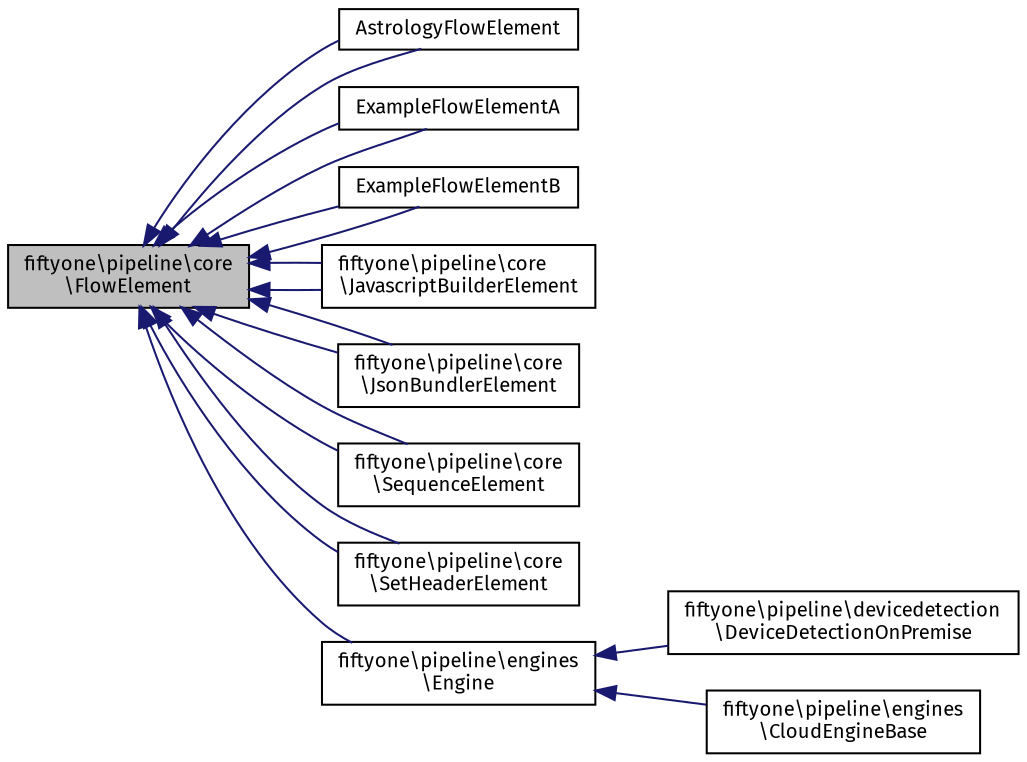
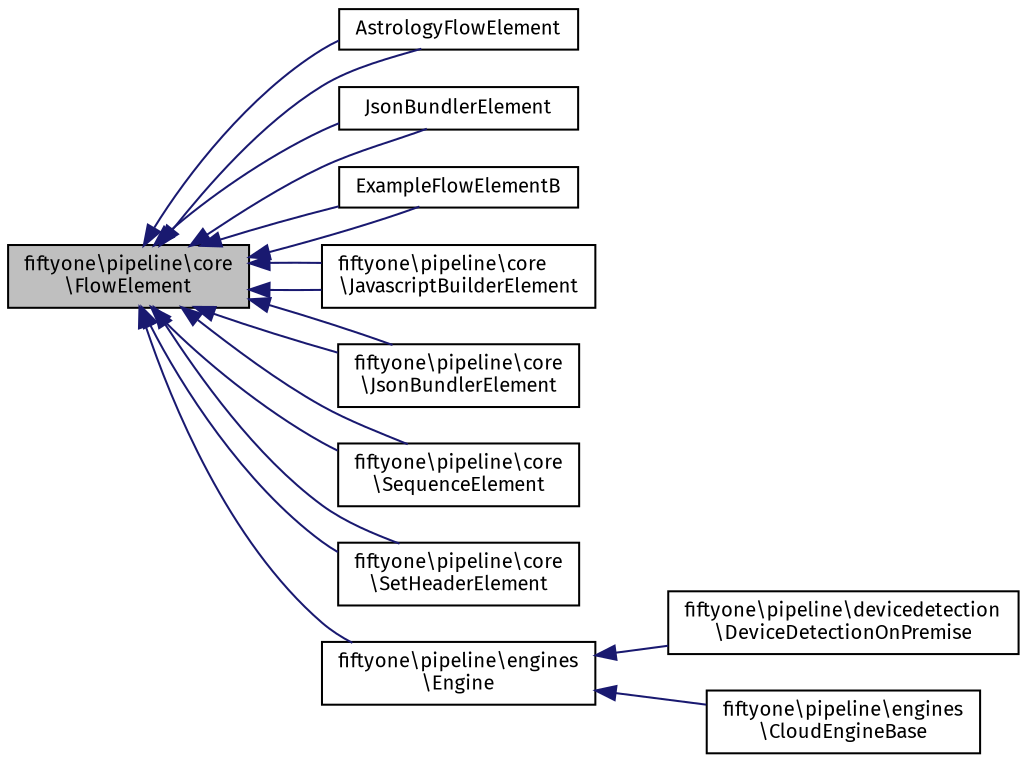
(459, 108) -> (459, 108)
